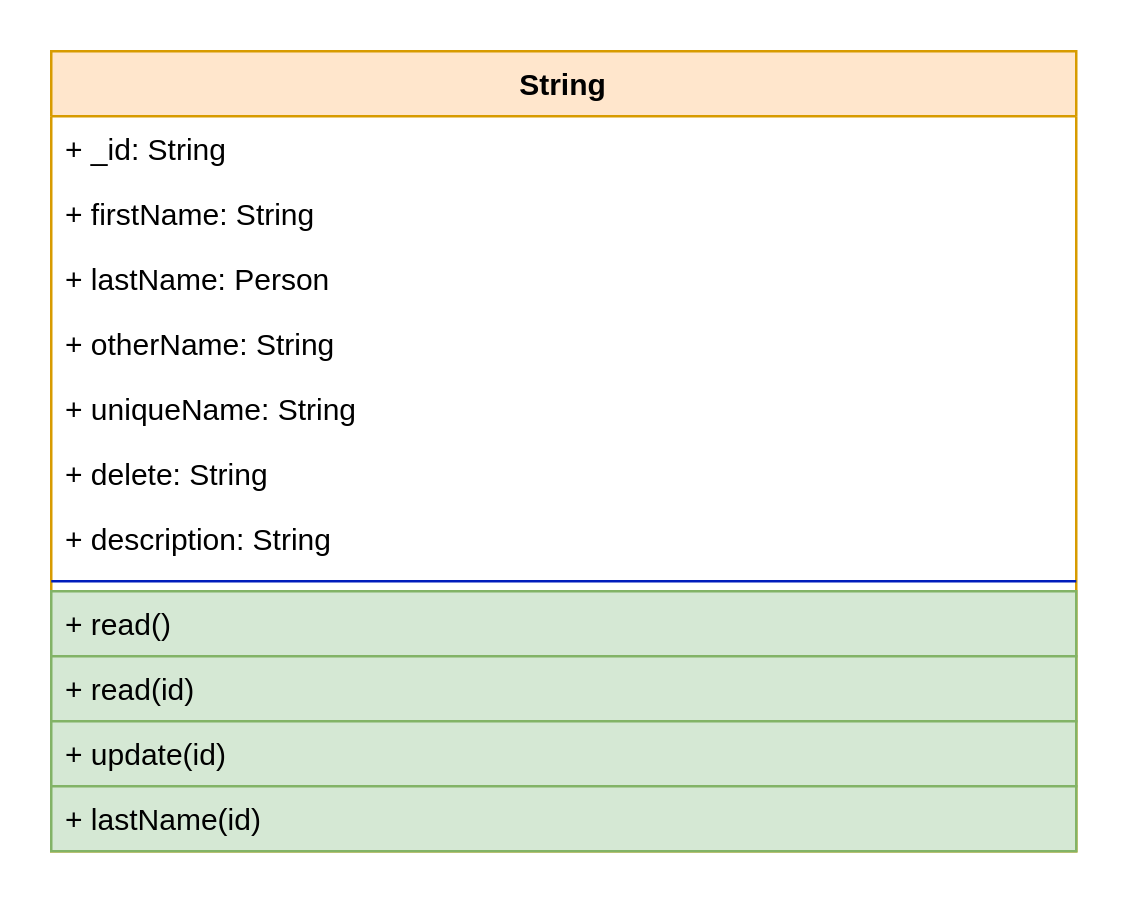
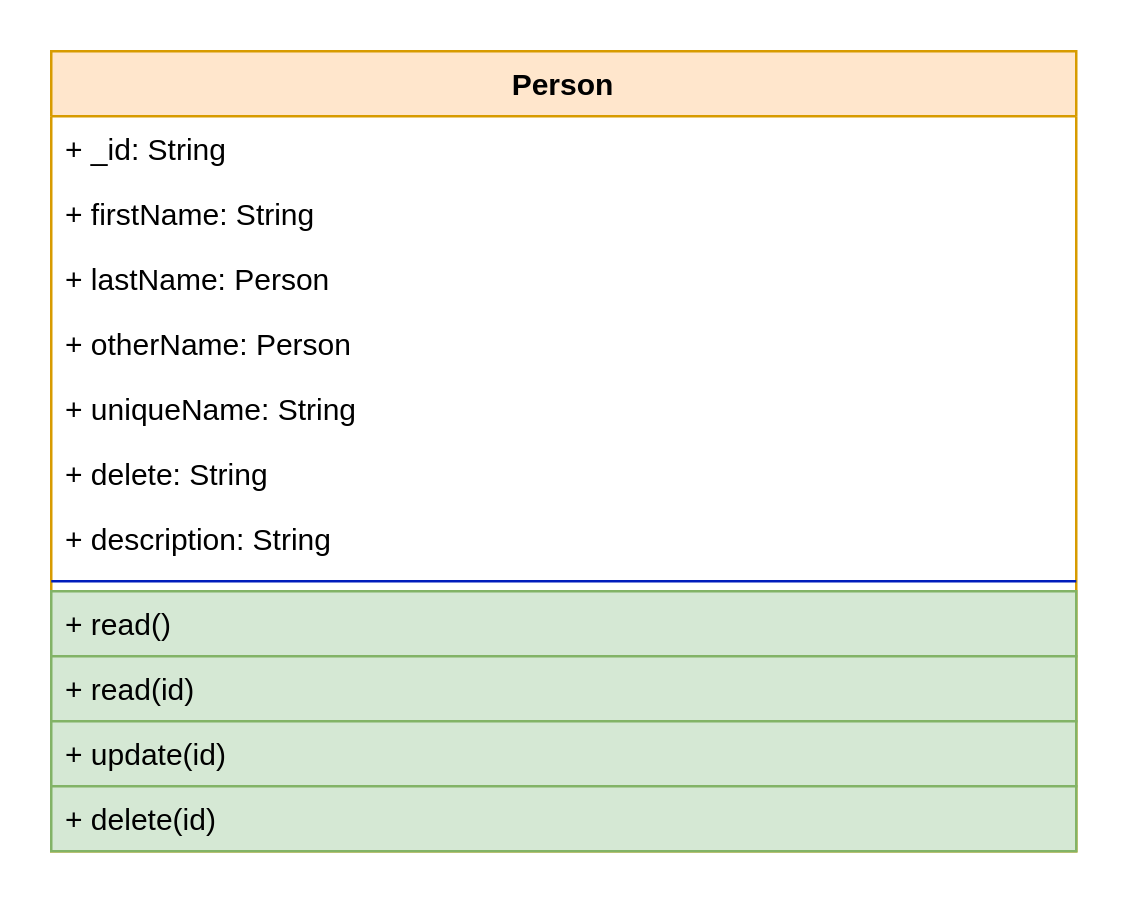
(564, 87) -> (564, 87)
(210, 347) -> (214, 347)
(172, 822) -> (155, 822)
